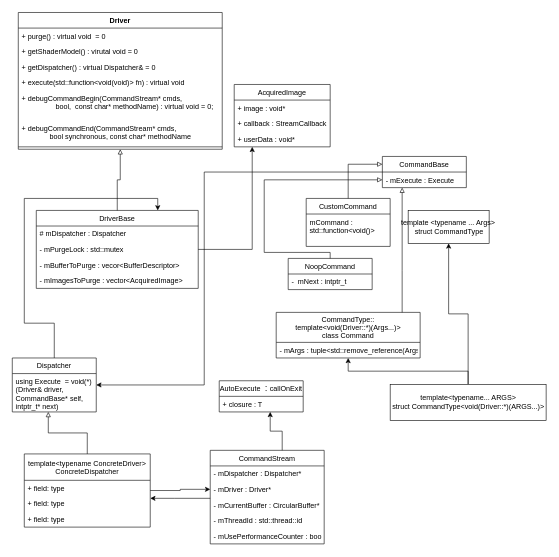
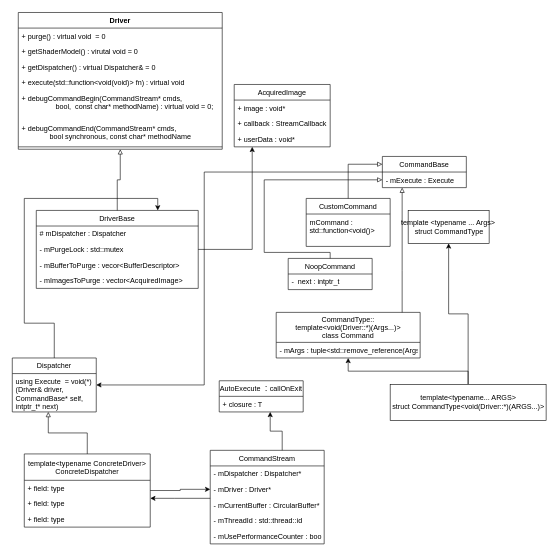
(325, 282) -> (323, 282)
